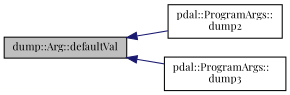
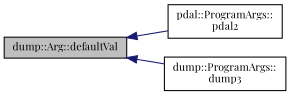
(225, 21) -> (225, 21)
(225, 74) -> (225, 74)
